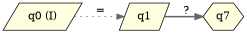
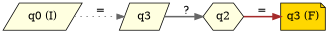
(144, 17) -> (144, 17)
(223, 17) -> (223, 17)
none -> (303, 17)
